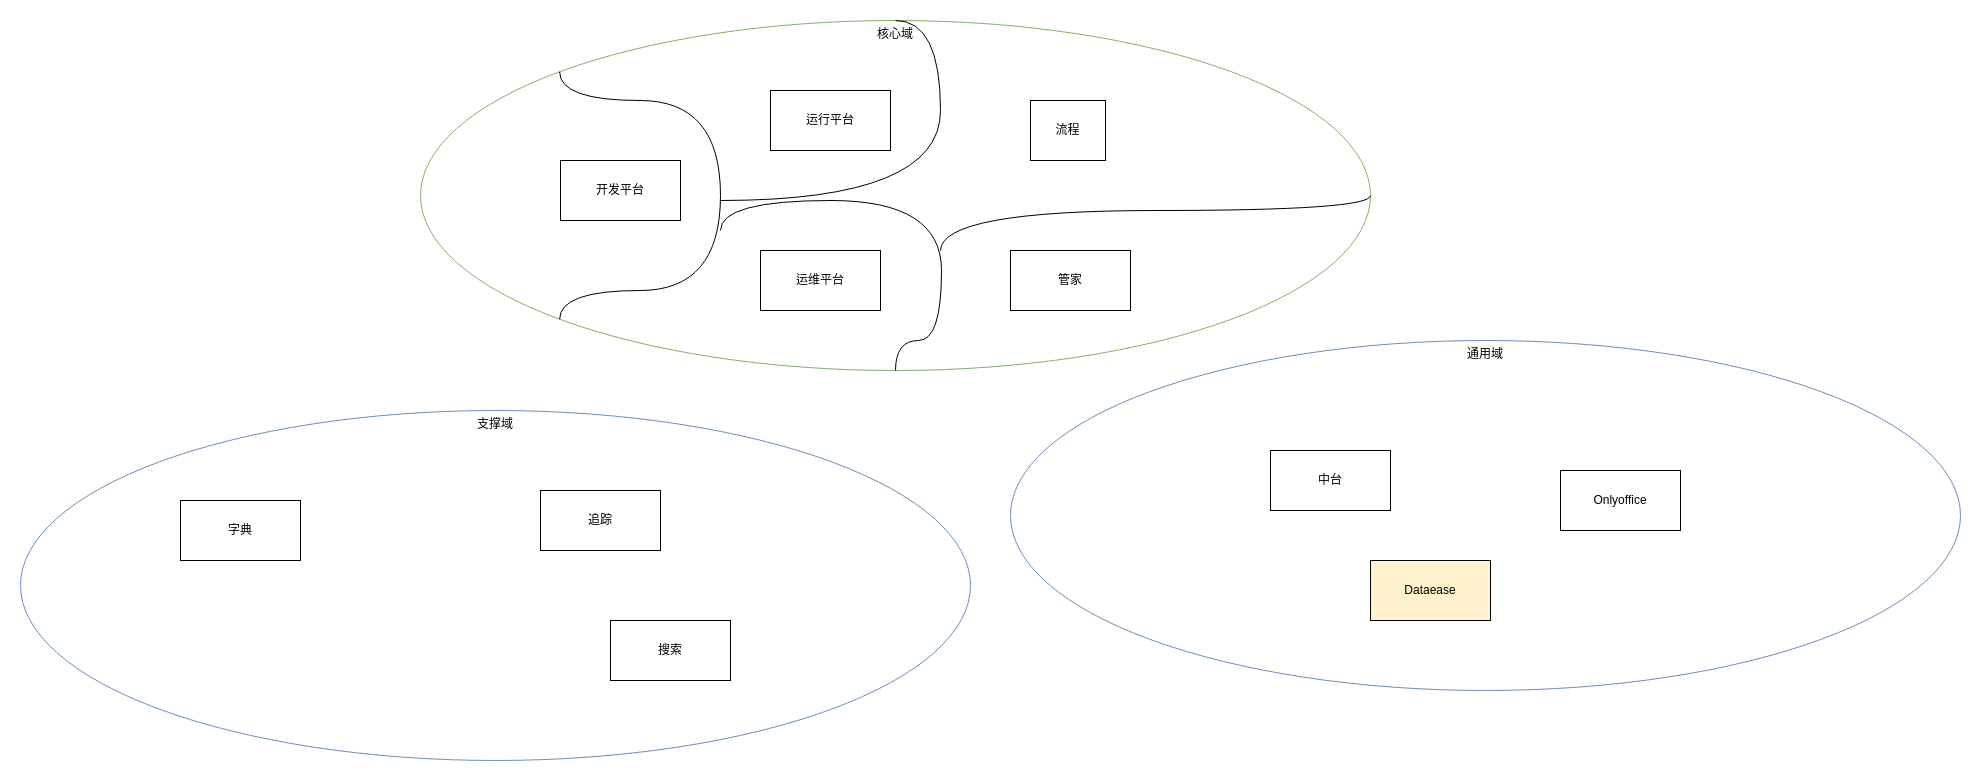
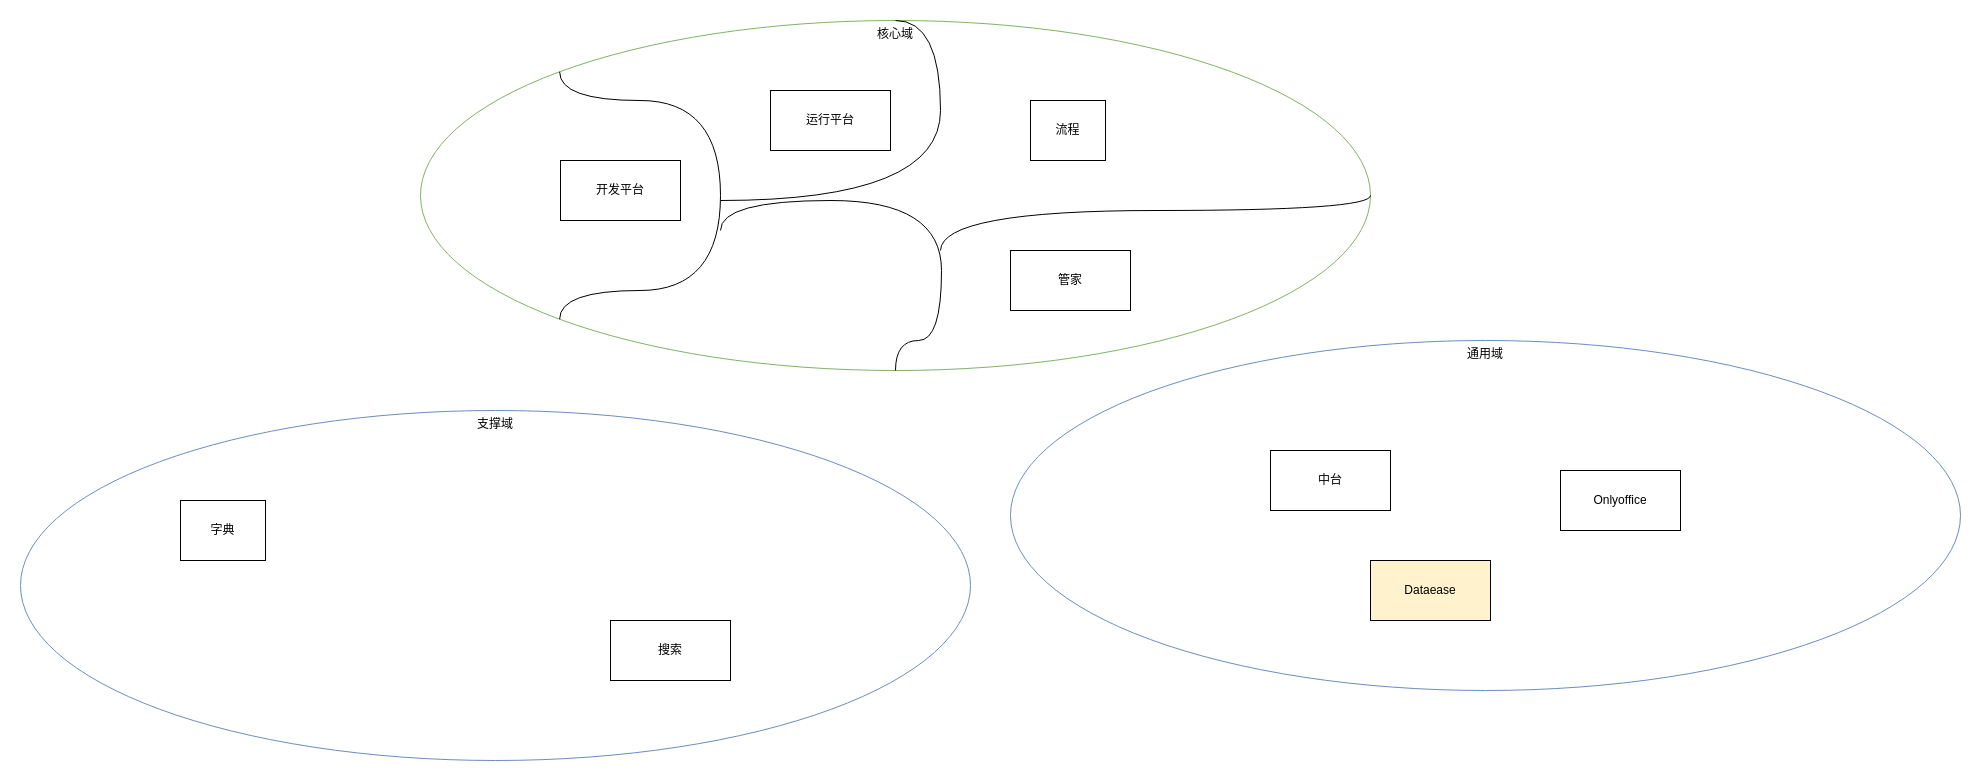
(821, 281) -> none
(601, 521) -> none
(241, 531) -> (223, 531)
